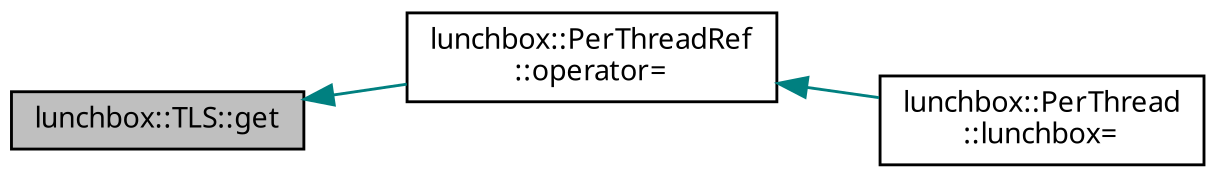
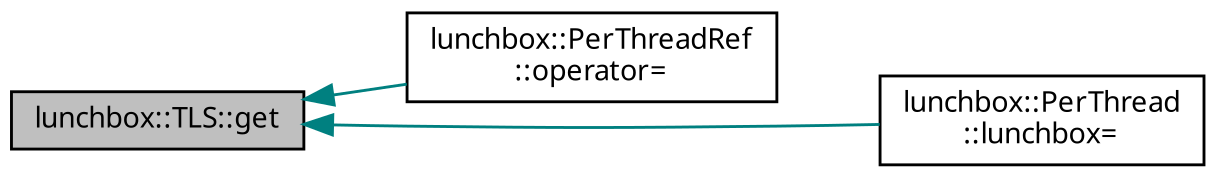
(843, 93) -> (606, 127)
